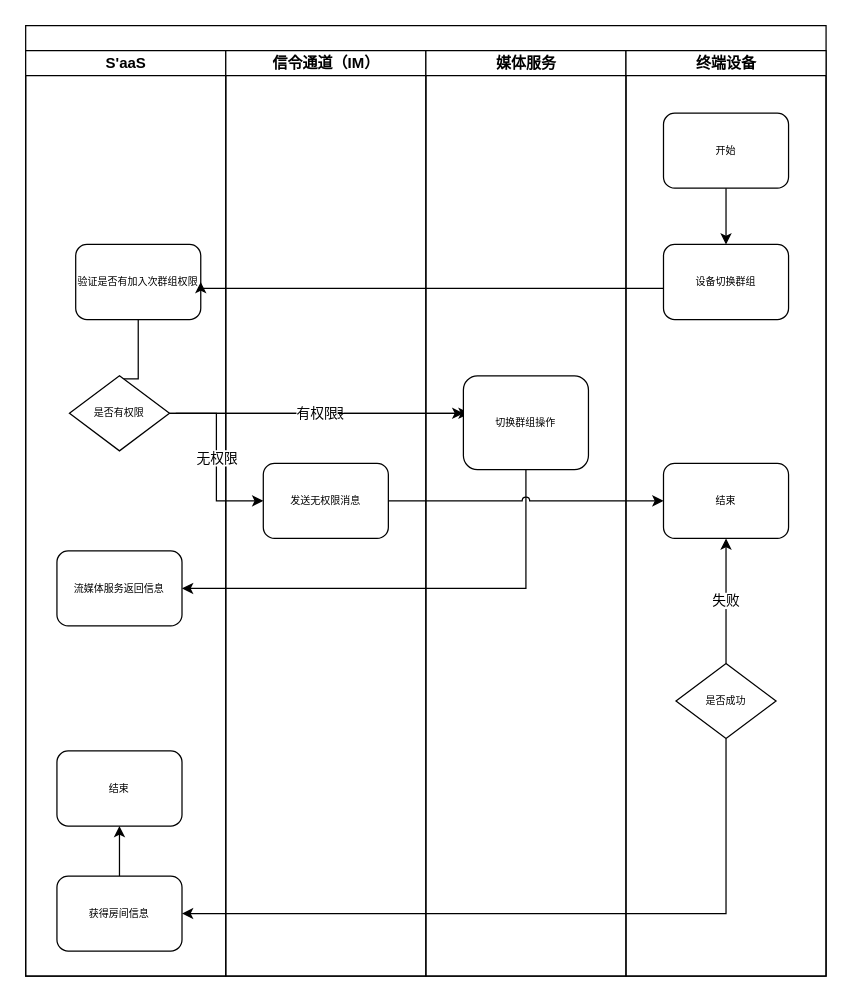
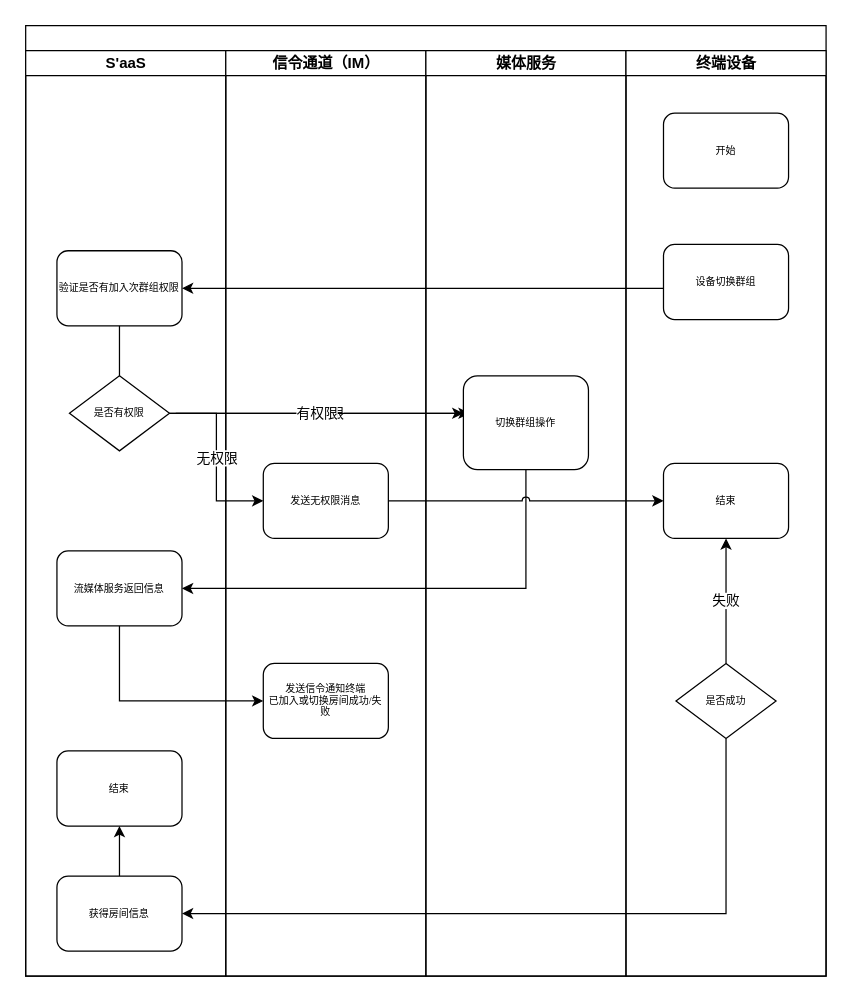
(726, 212) -> none
(138, 282) -> (119, 288)
none -> (150, 701)
none -> (326, 701)
